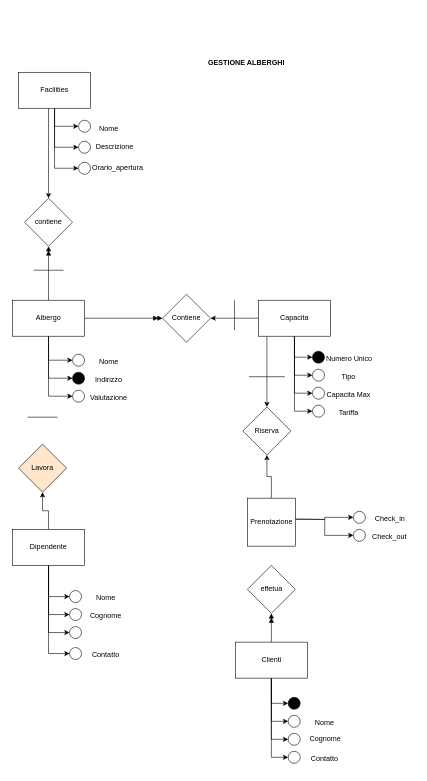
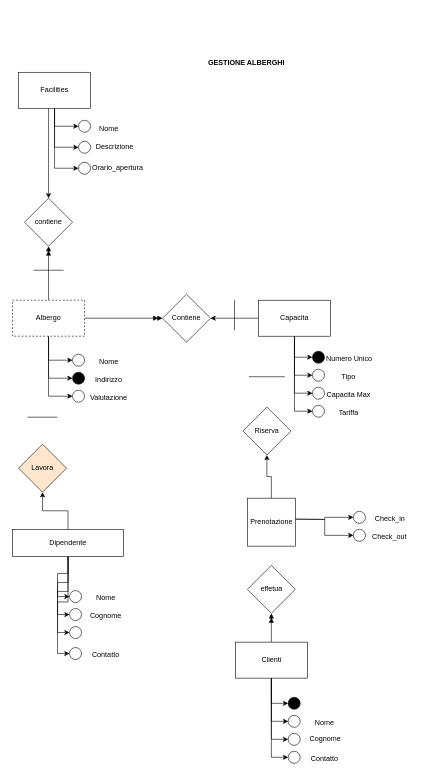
(48, 318) -> (48, 318)
(267, 401) -> none
(48, 548) -> (68, 543)
